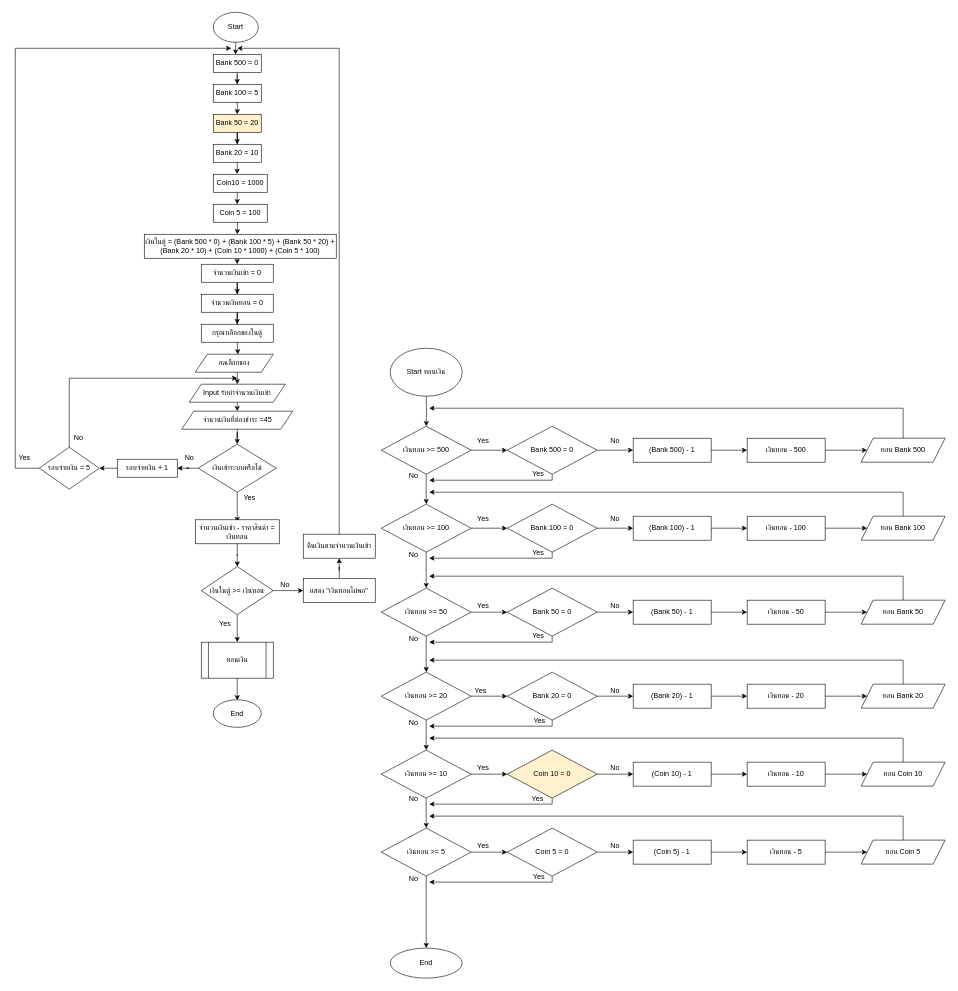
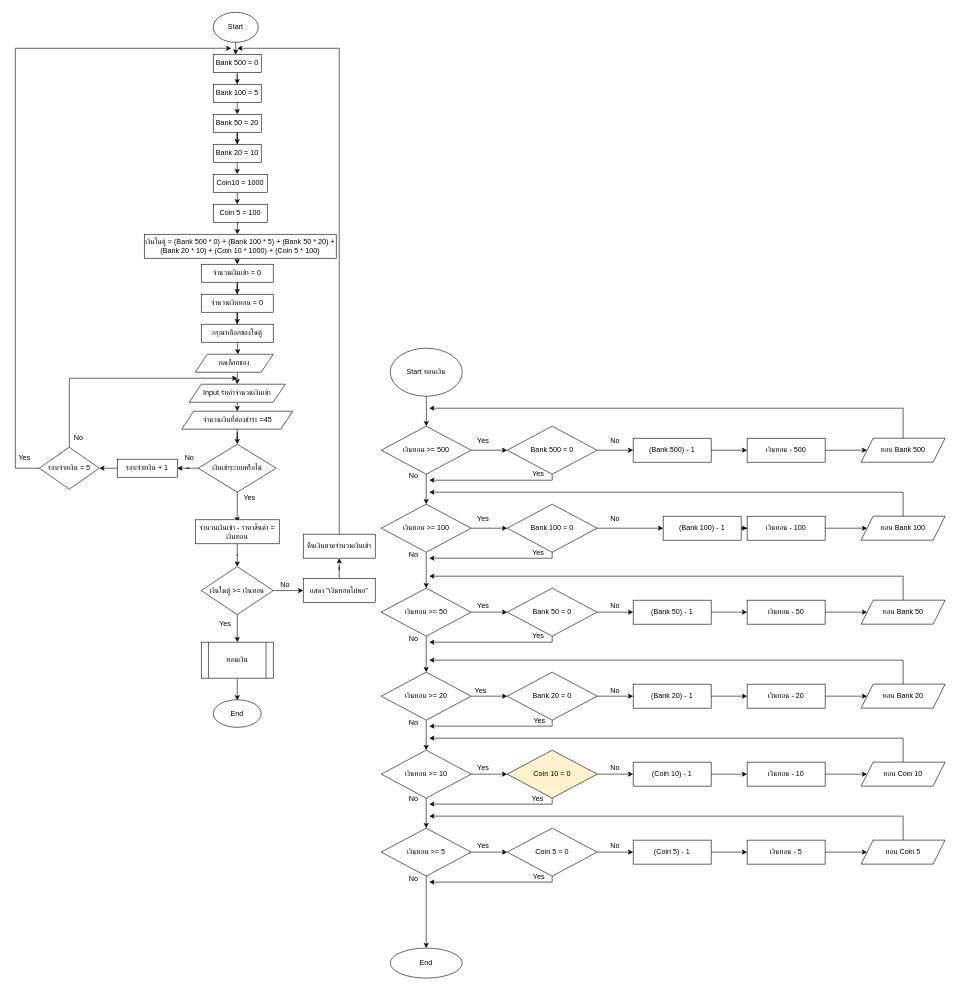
(237, 123) -> (237, 123)
(672, 528) -> (702, 528)
